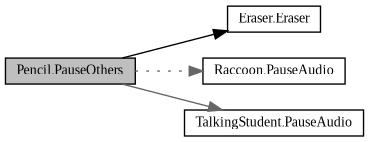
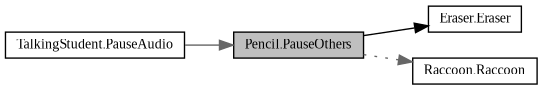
(274, 71) -> (475, 71)
(166, 95) -> (202, 45)
